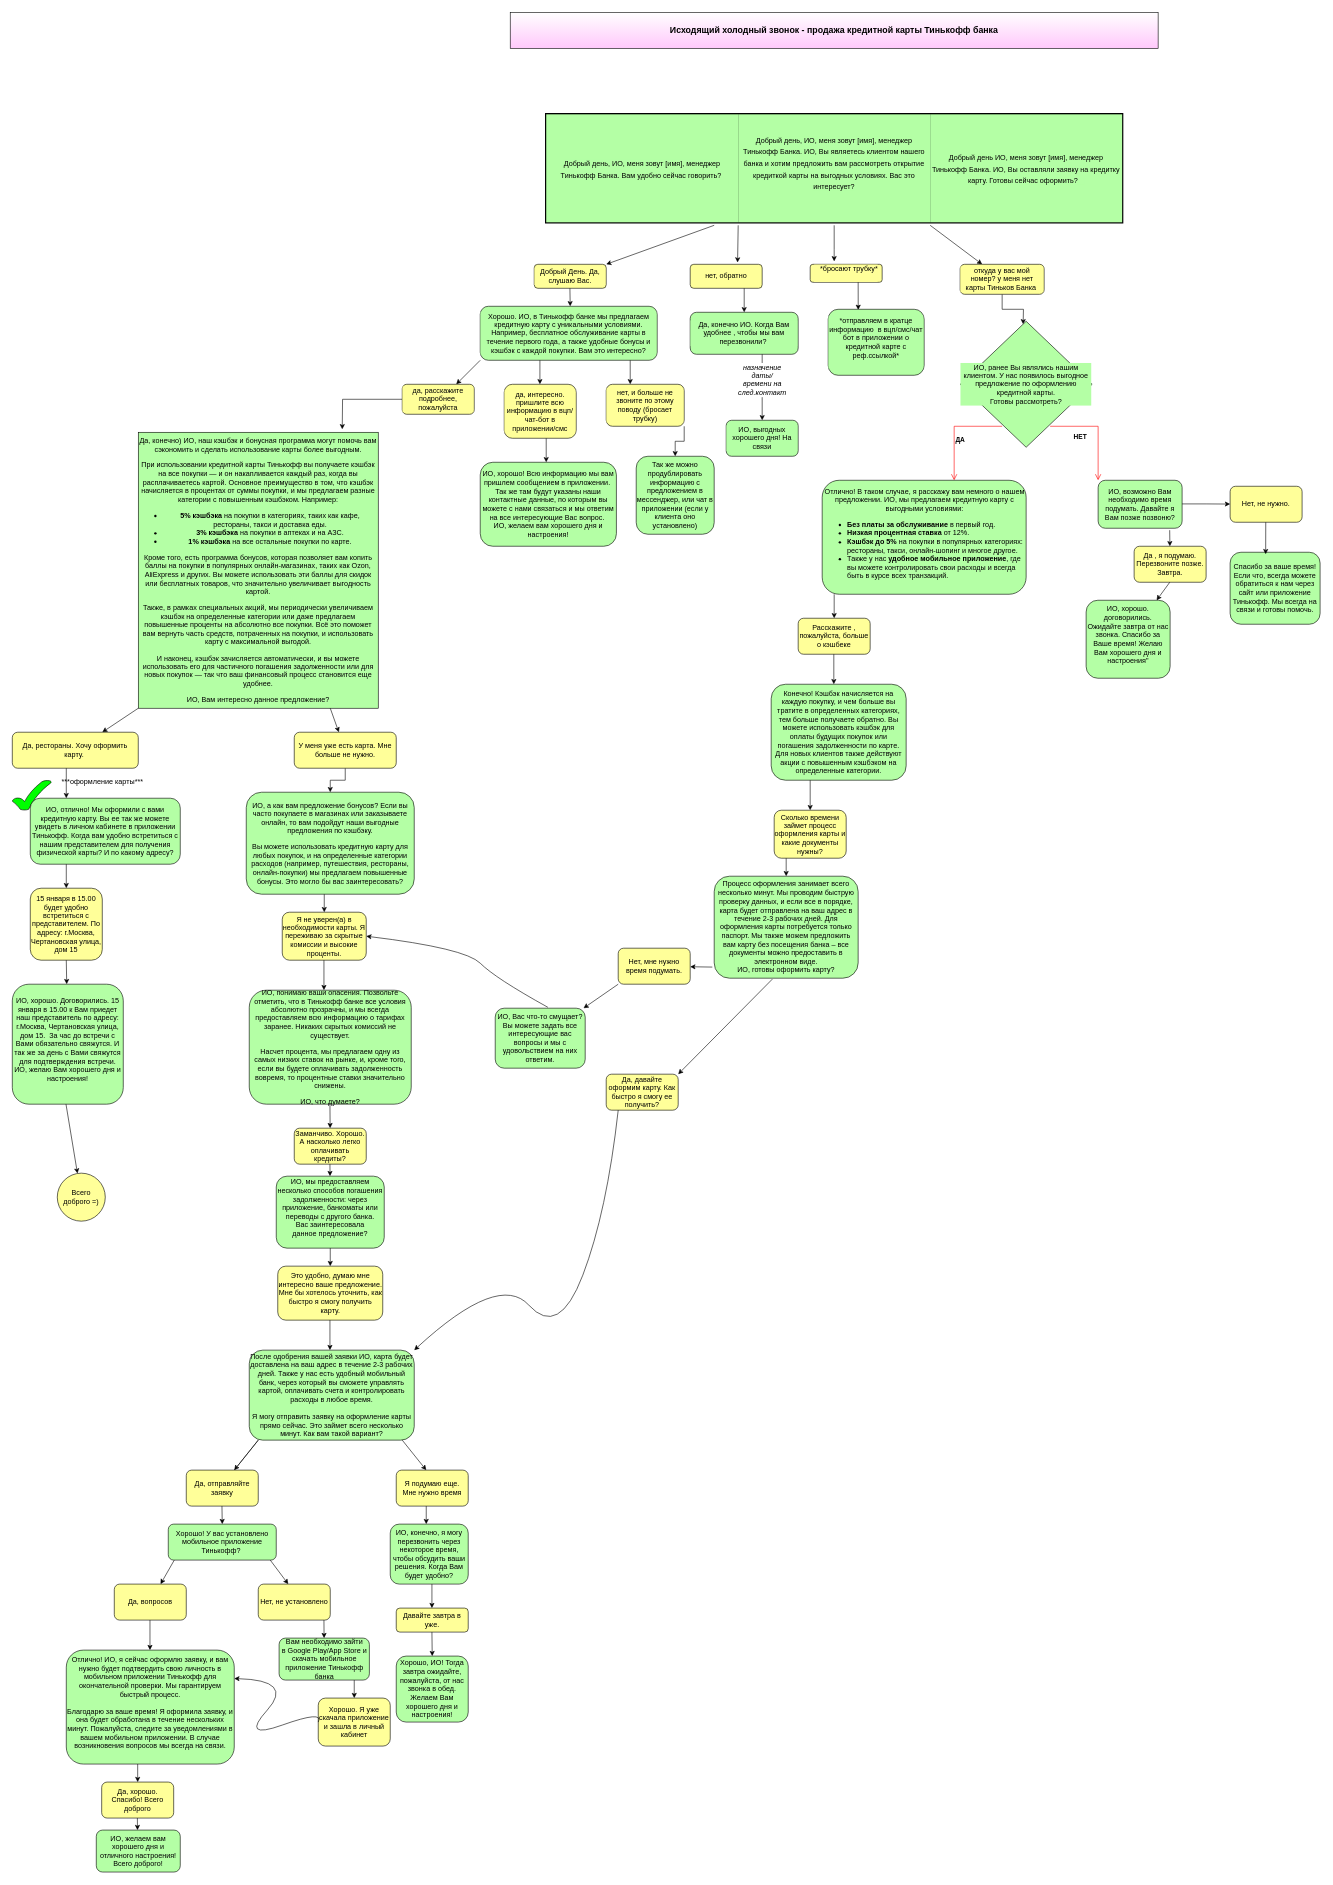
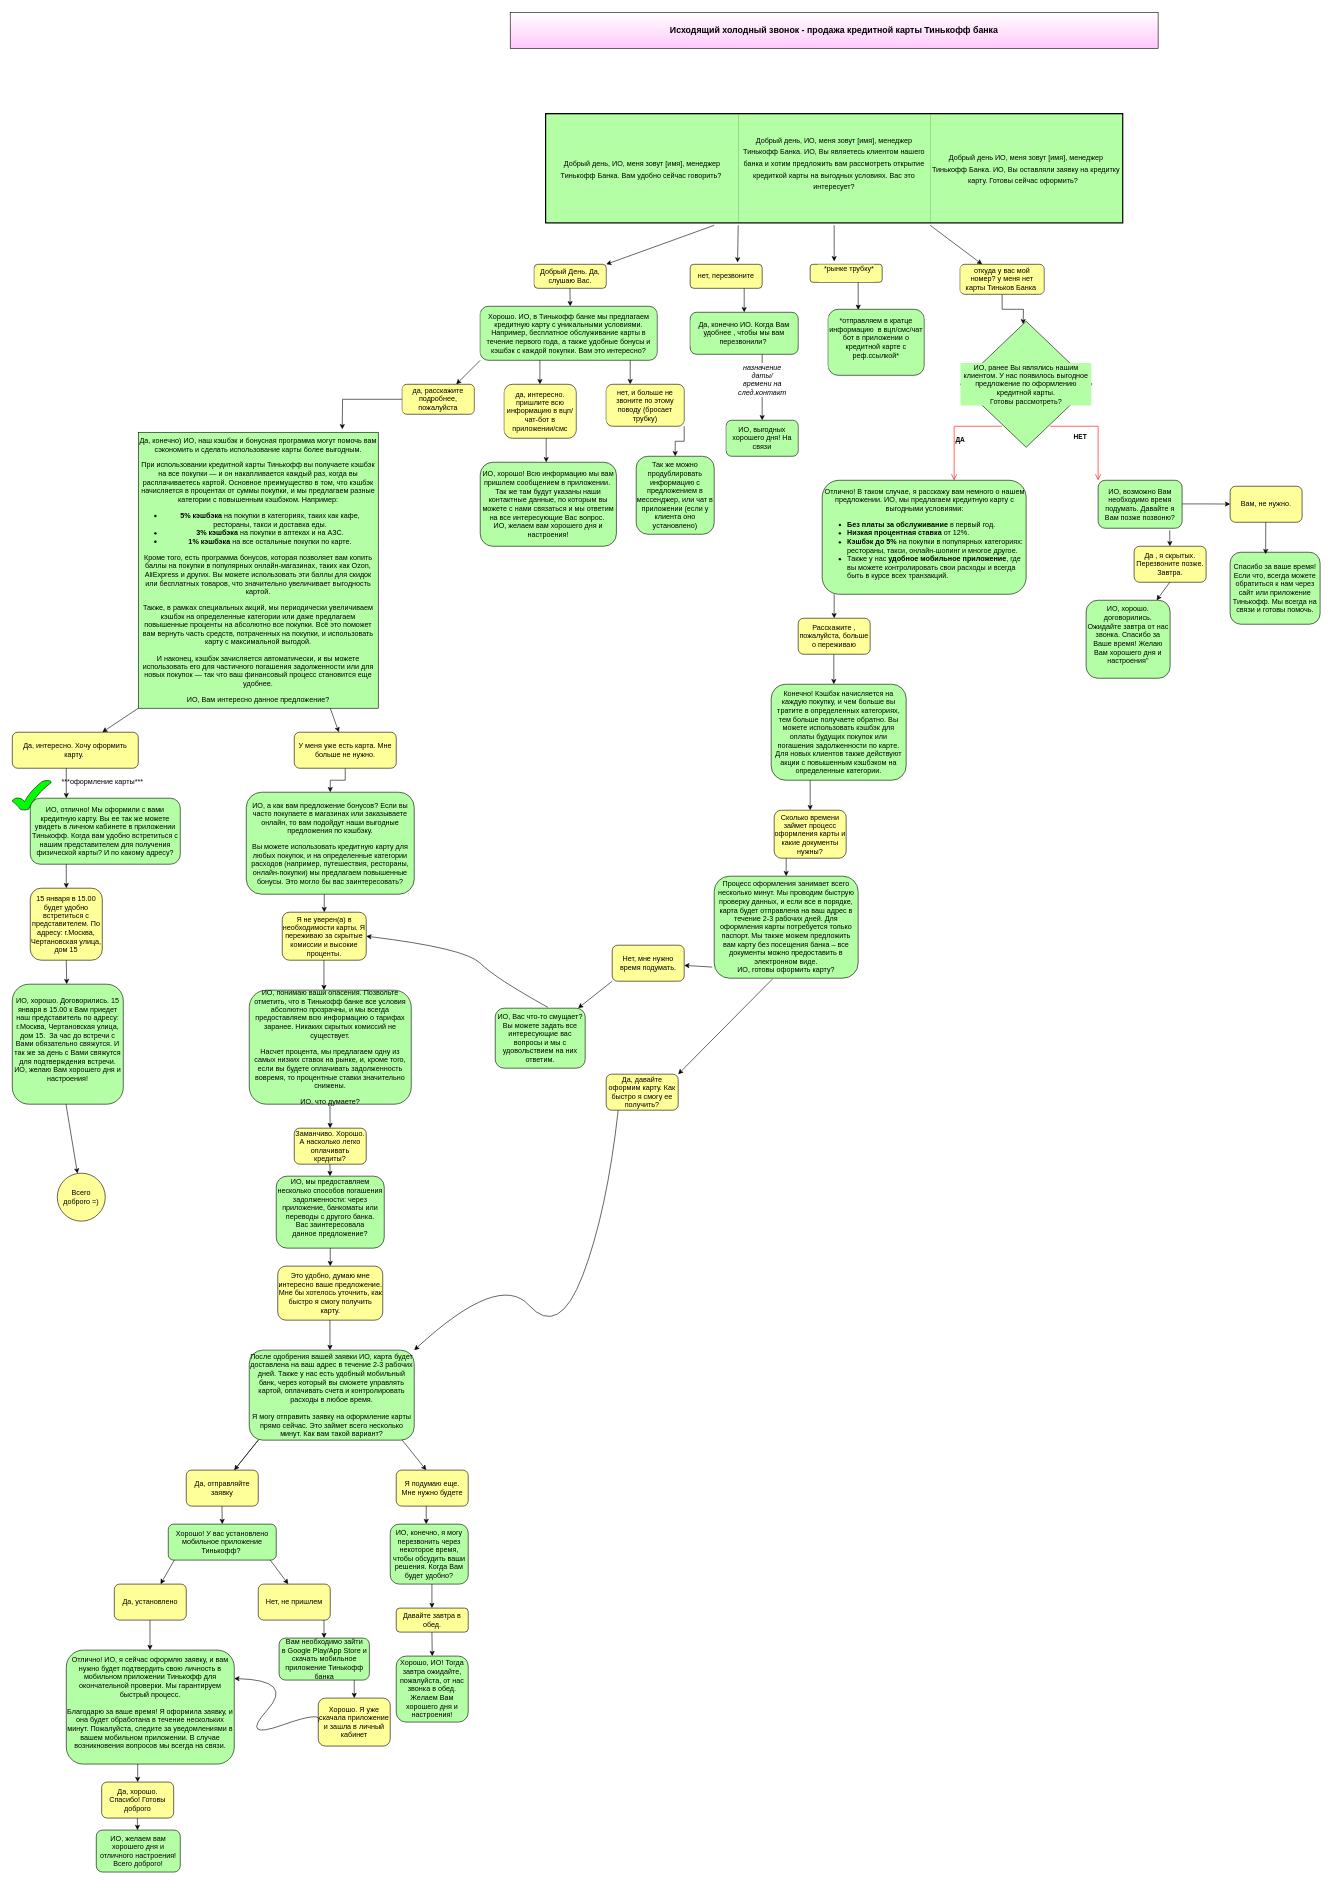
(846, 273) -> (846, 273)
(726, 276) -> (726, 276)
(1266, 504) -> (1266, 504)
(1170, 564) -> (1170, 564)
(834, 636) -> (834, 636)
(75, 750) -> (75, 750)
(654, 966) -> (648, 963)
(432, 1488) -> (432, 1488)
(150, 1602) -> (150, 1602)
(294, 1602) -> (294, 1602)
(432, 1620) -> (432, 1620)
(138, 1800) -> (138, 1800)
